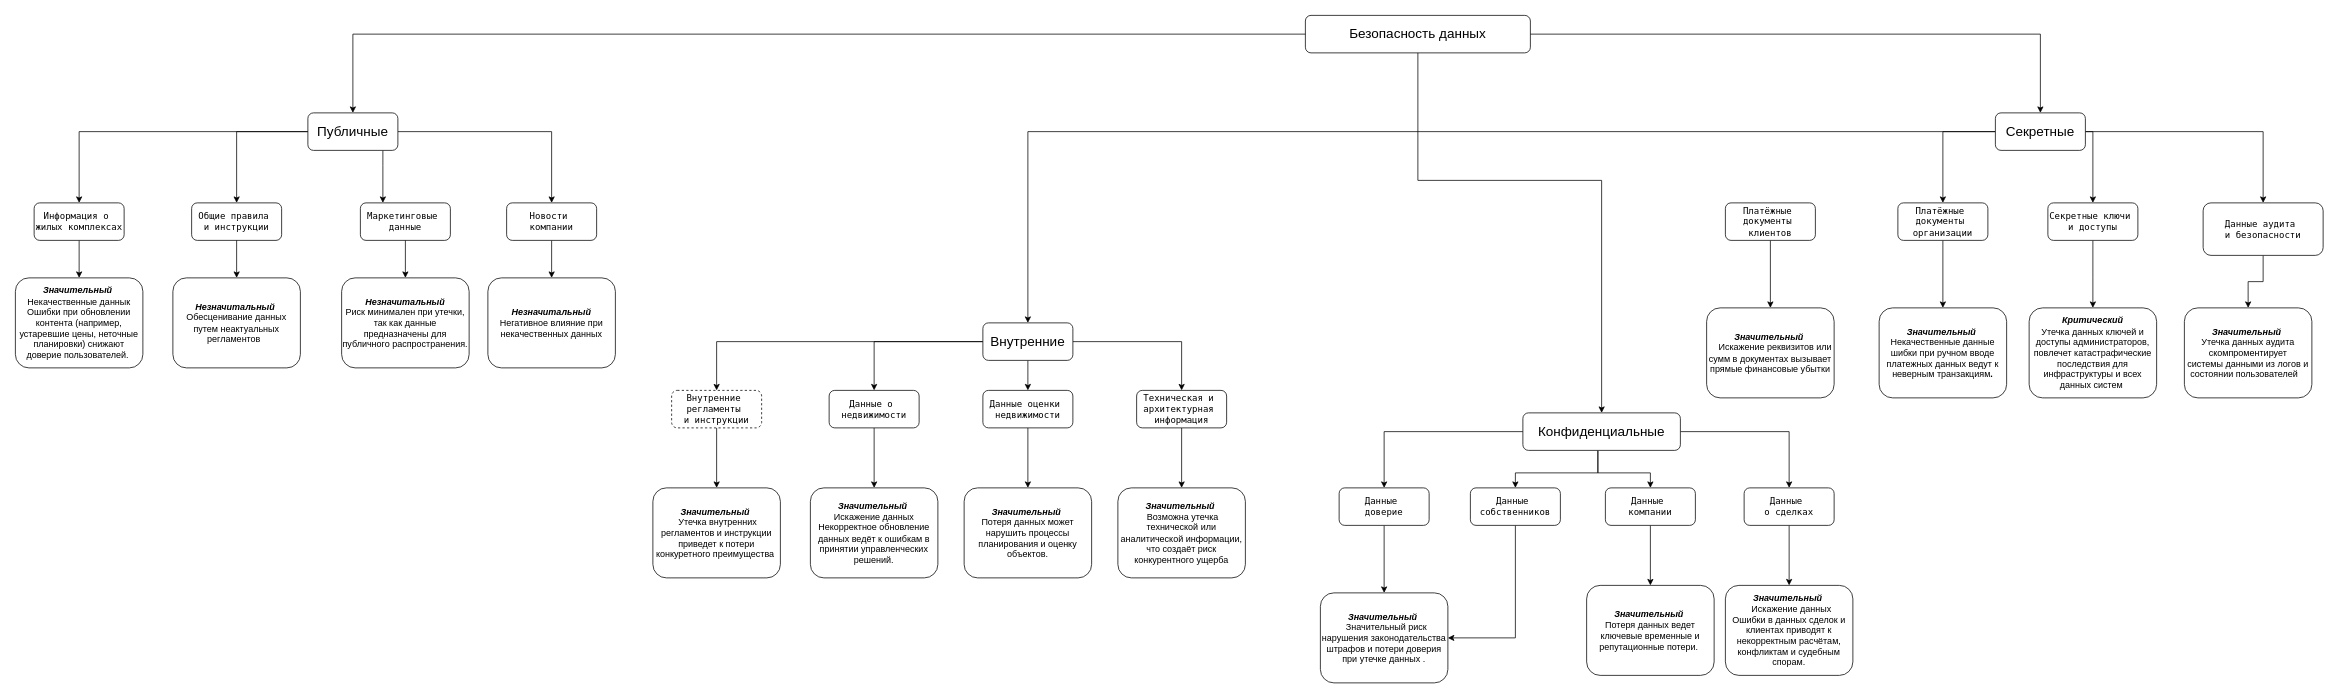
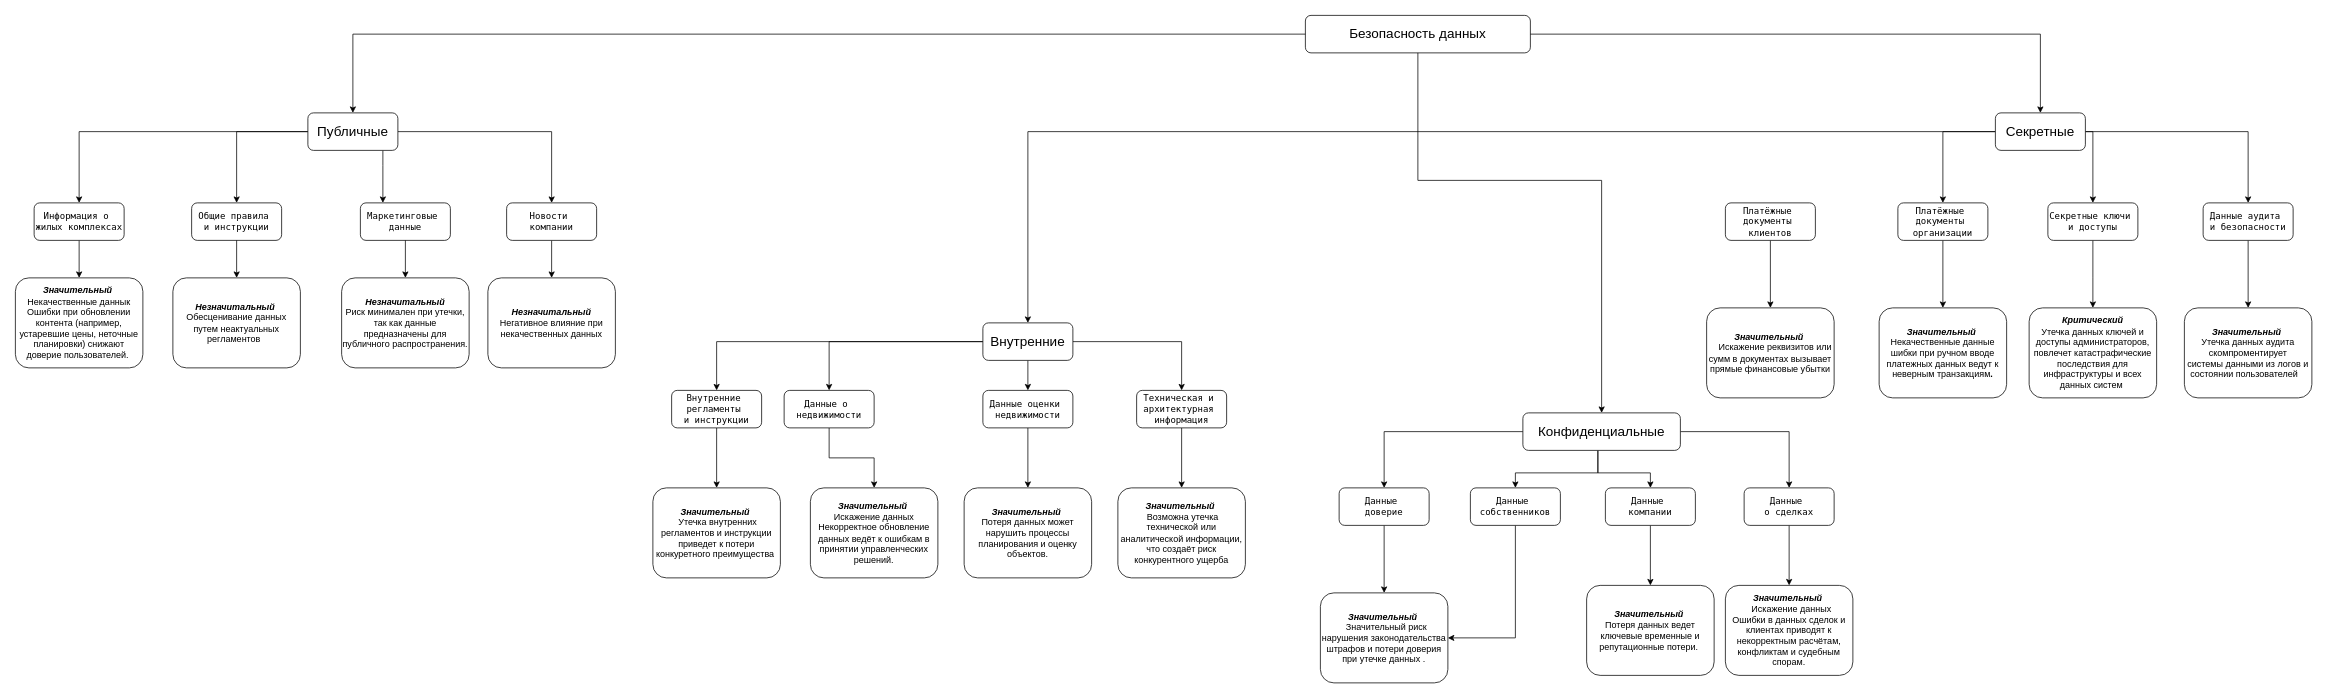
(2263, 229) -> (2248, 222)
(717, 409) -> (717, 409)
(874, 409) -> (829, 409)
